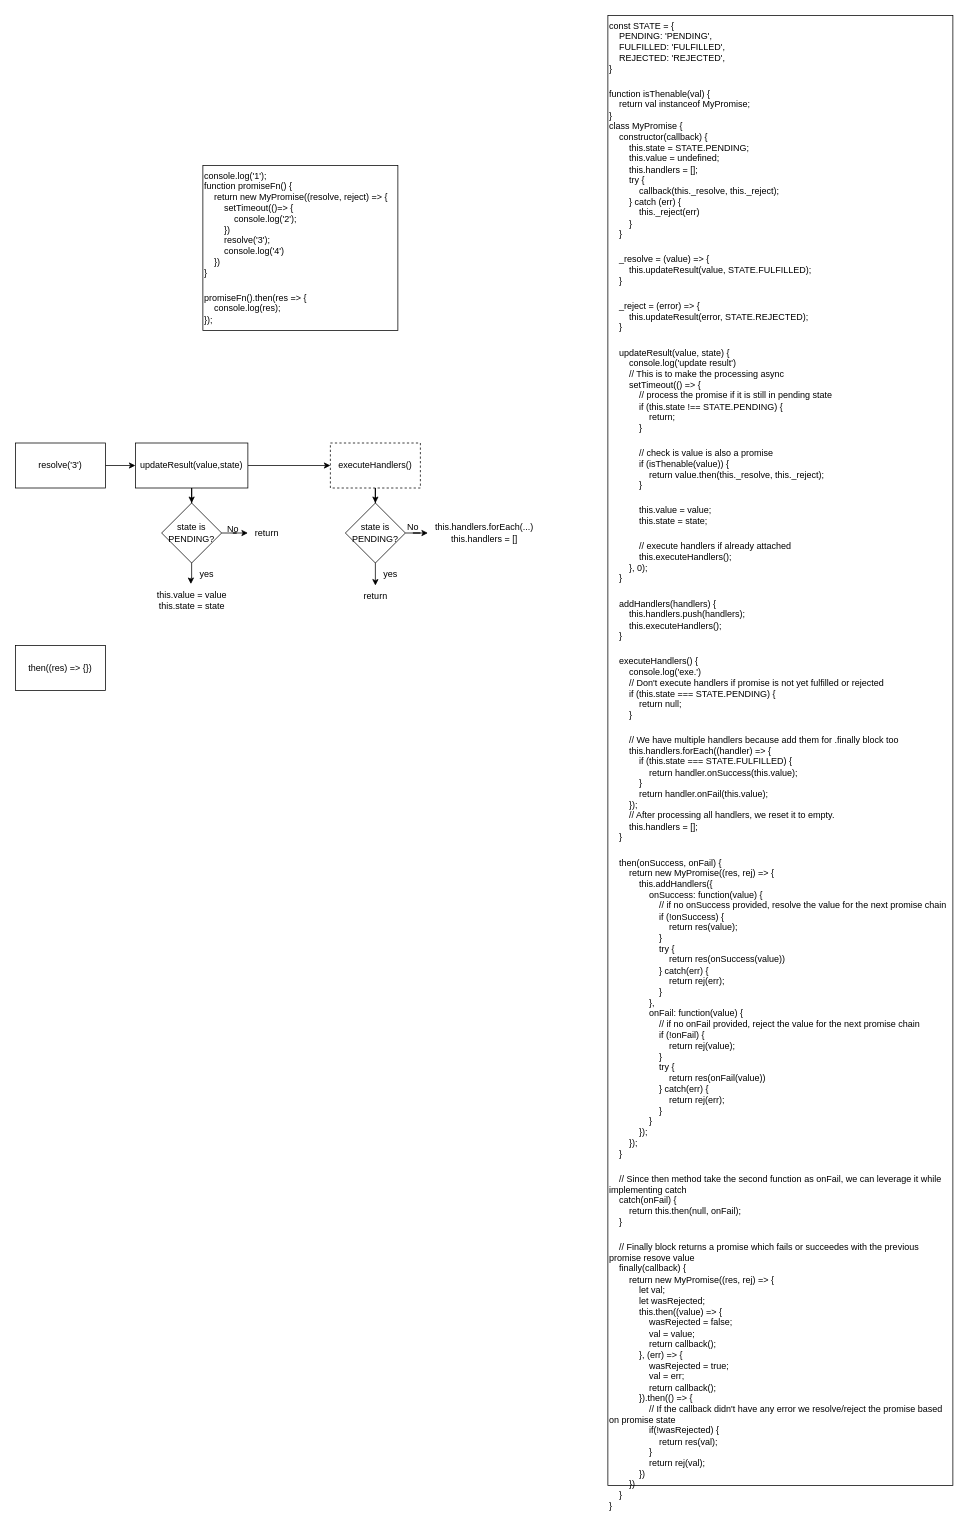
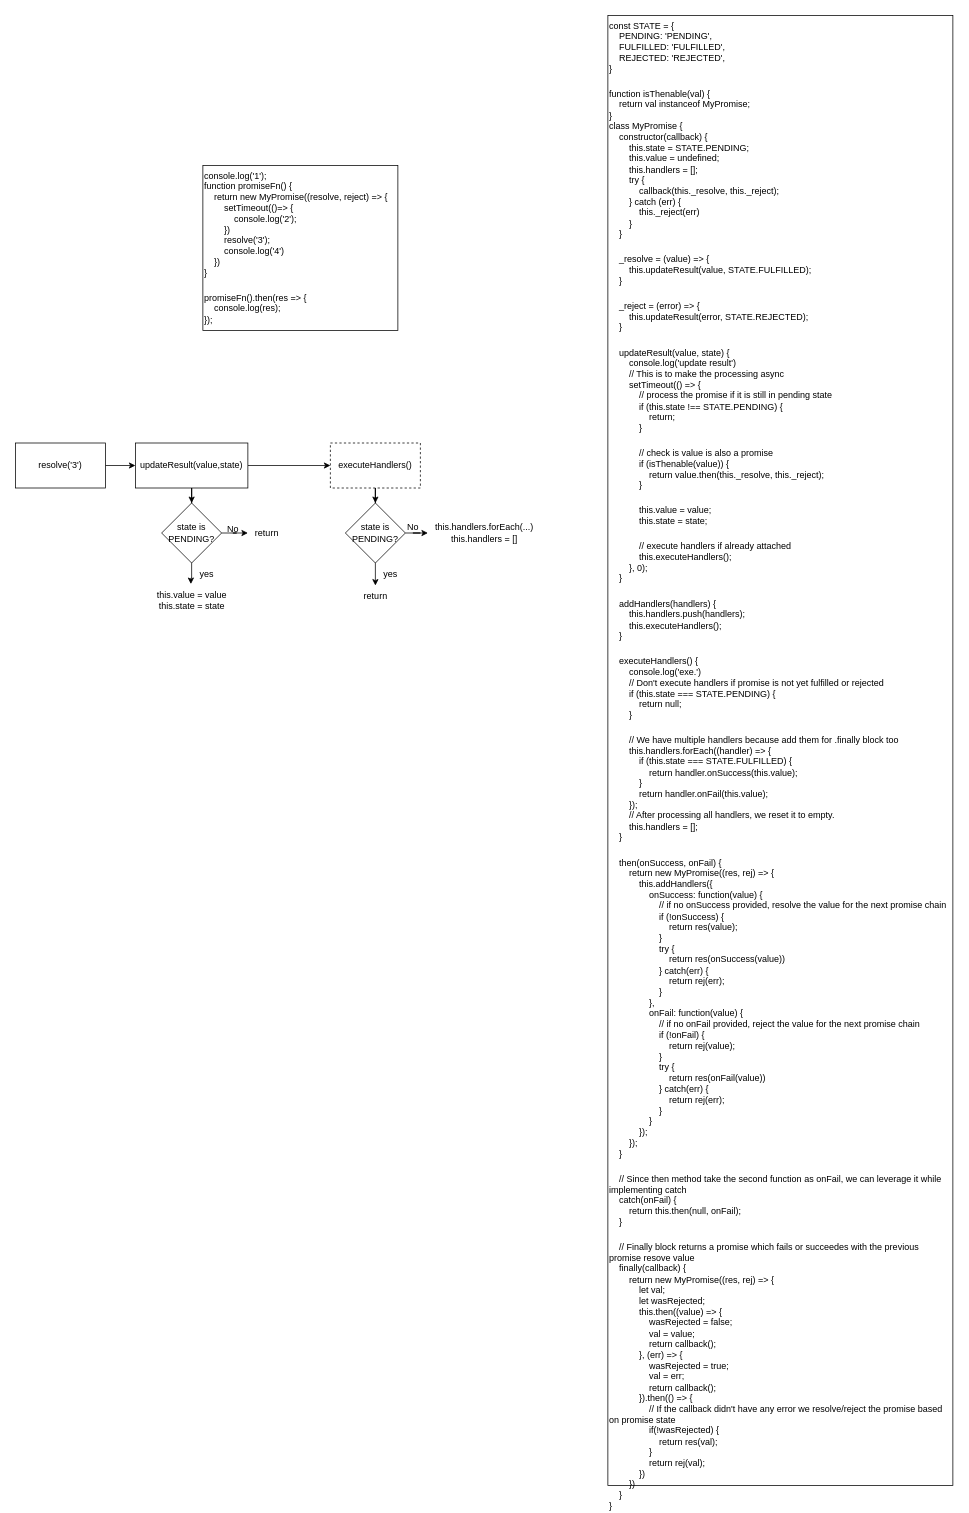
(60, 668) -> none
